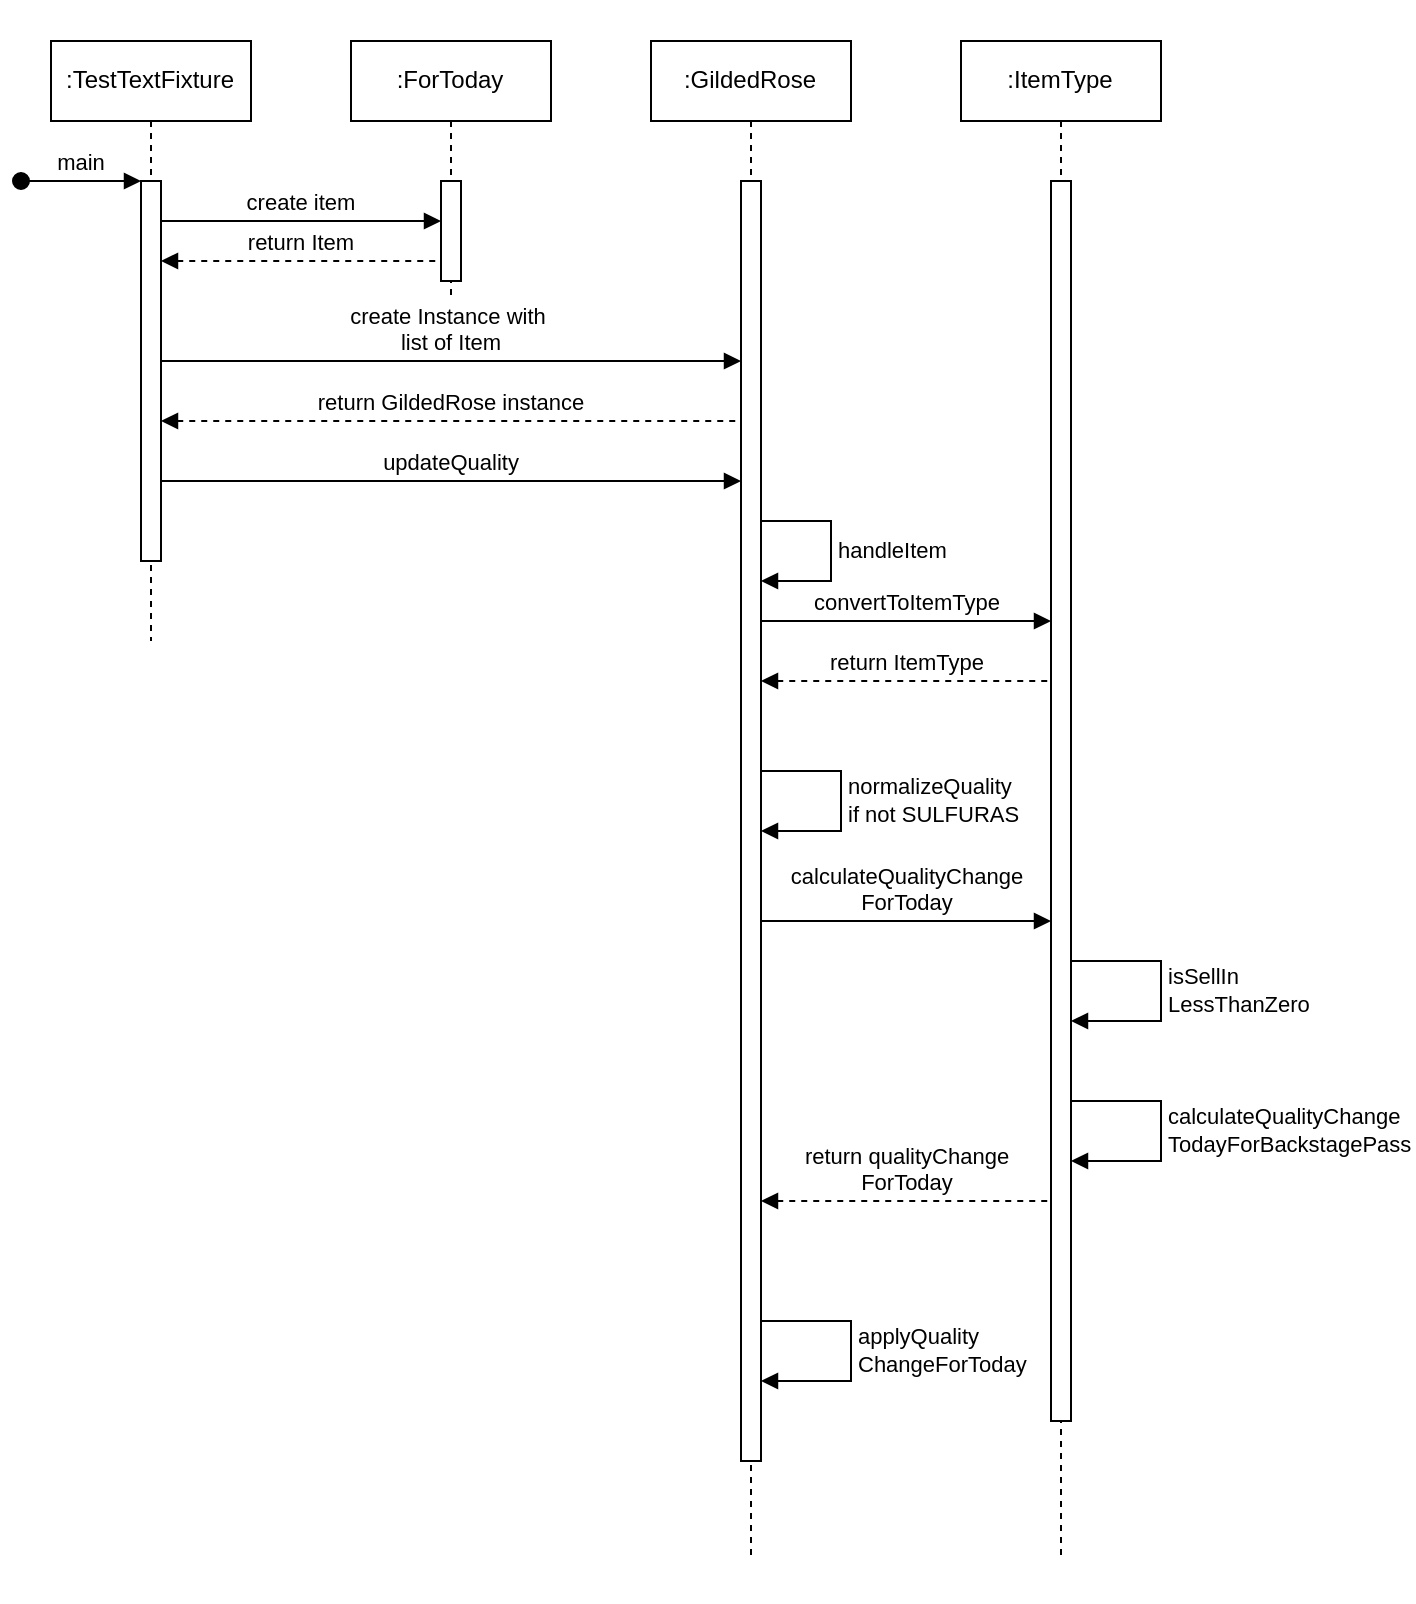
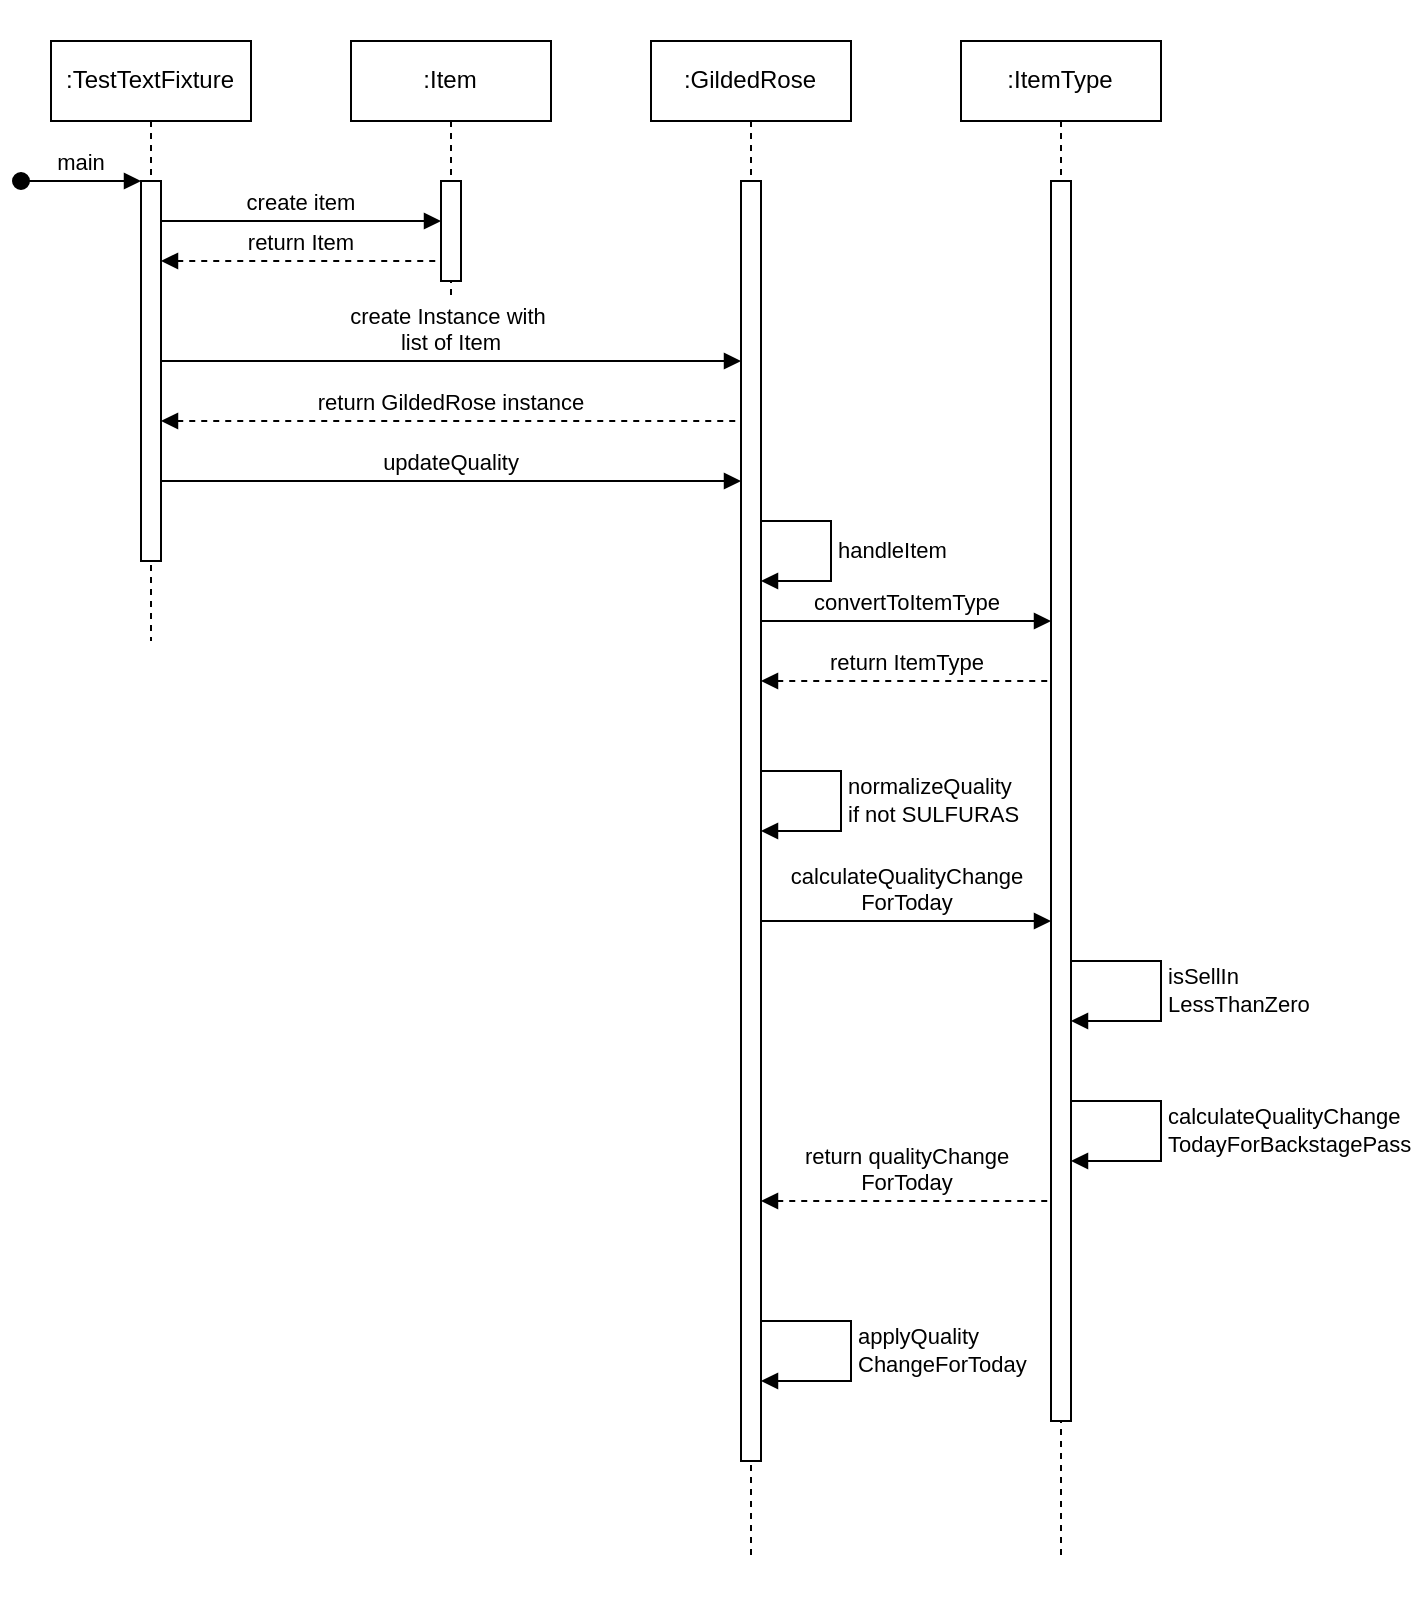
(451, 81) -> (451, 81)
